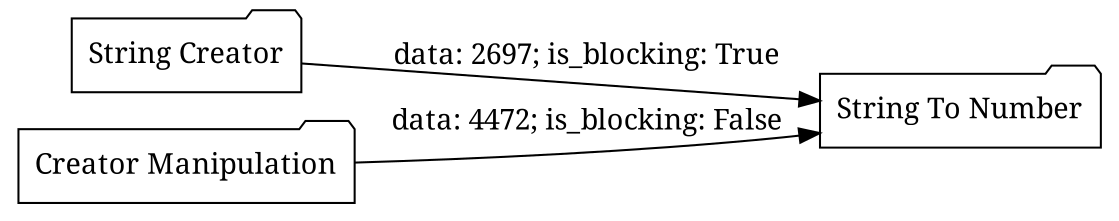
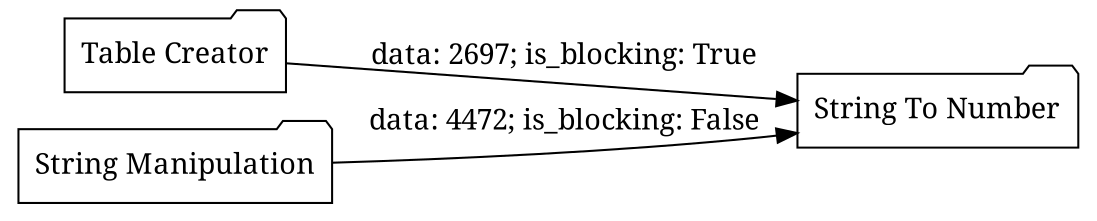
(187, 55) -> (175, 55)
(187, 166) -> (175, 166)
